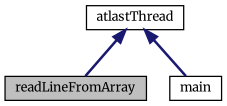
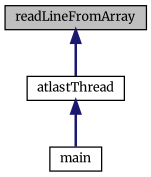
(101, 58) -> (76, 60)
